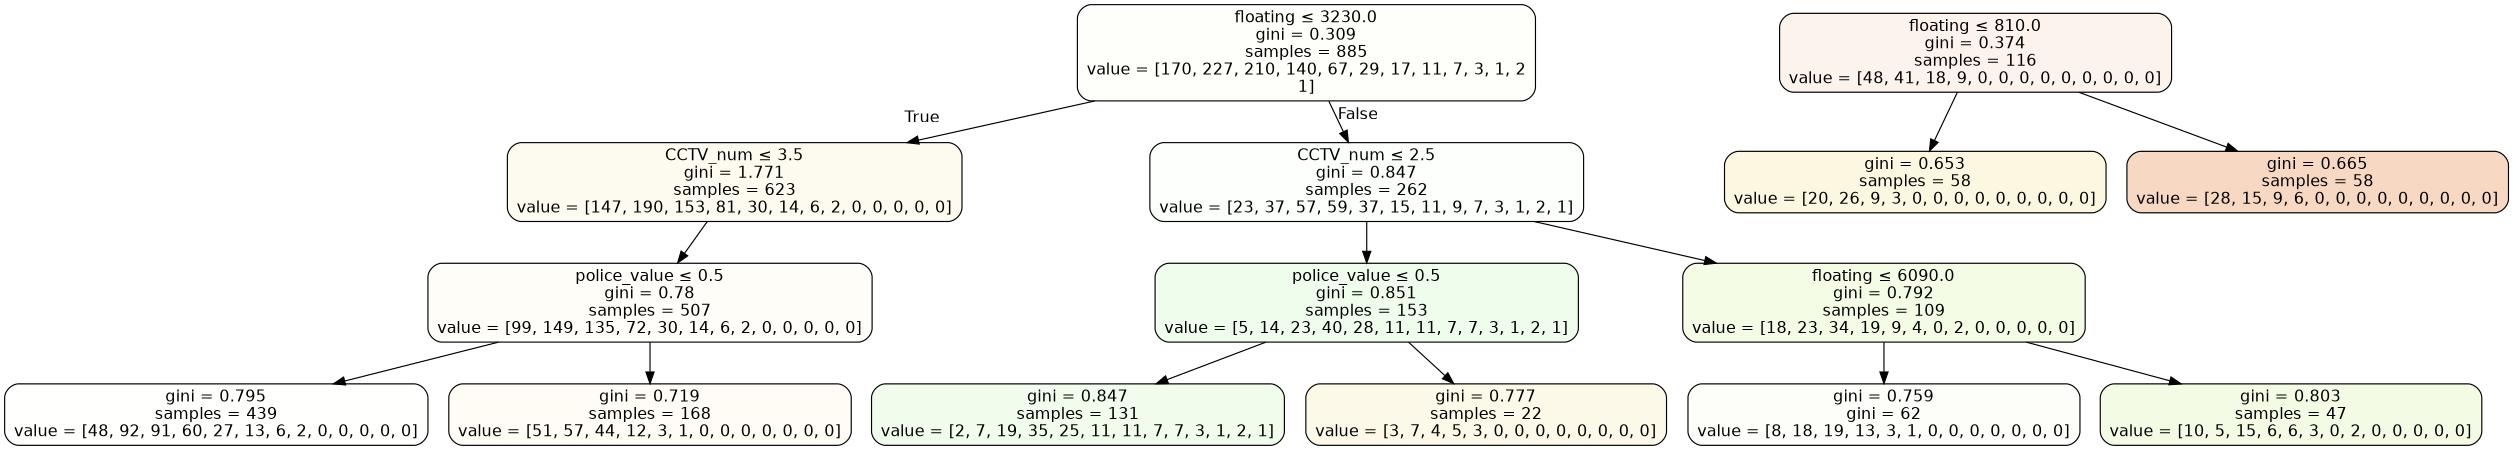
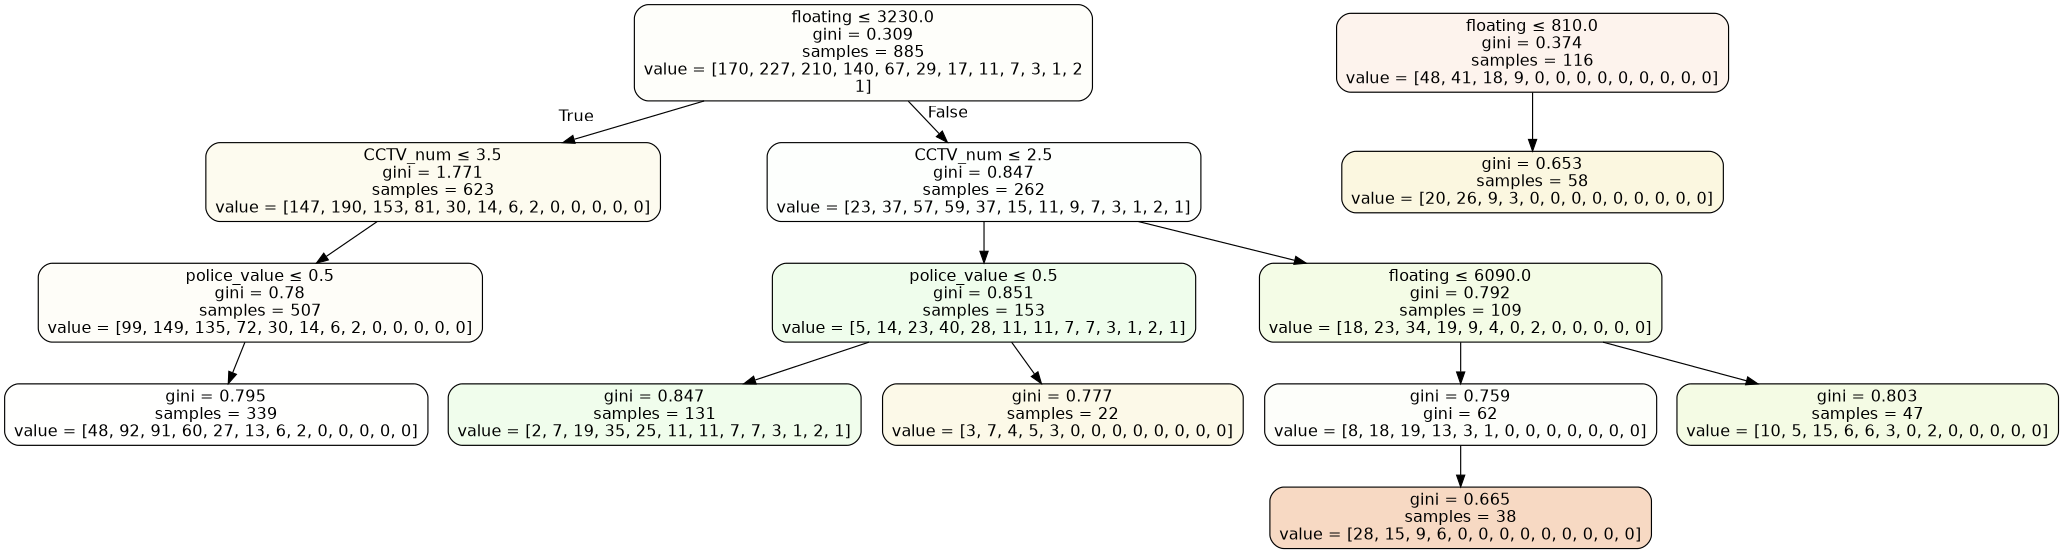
(2153, 120) -> (1461, 460)
(2318, 181) -> (1461, 517)
(216, 414) -> (216, 414)
(650, 415) -> none
